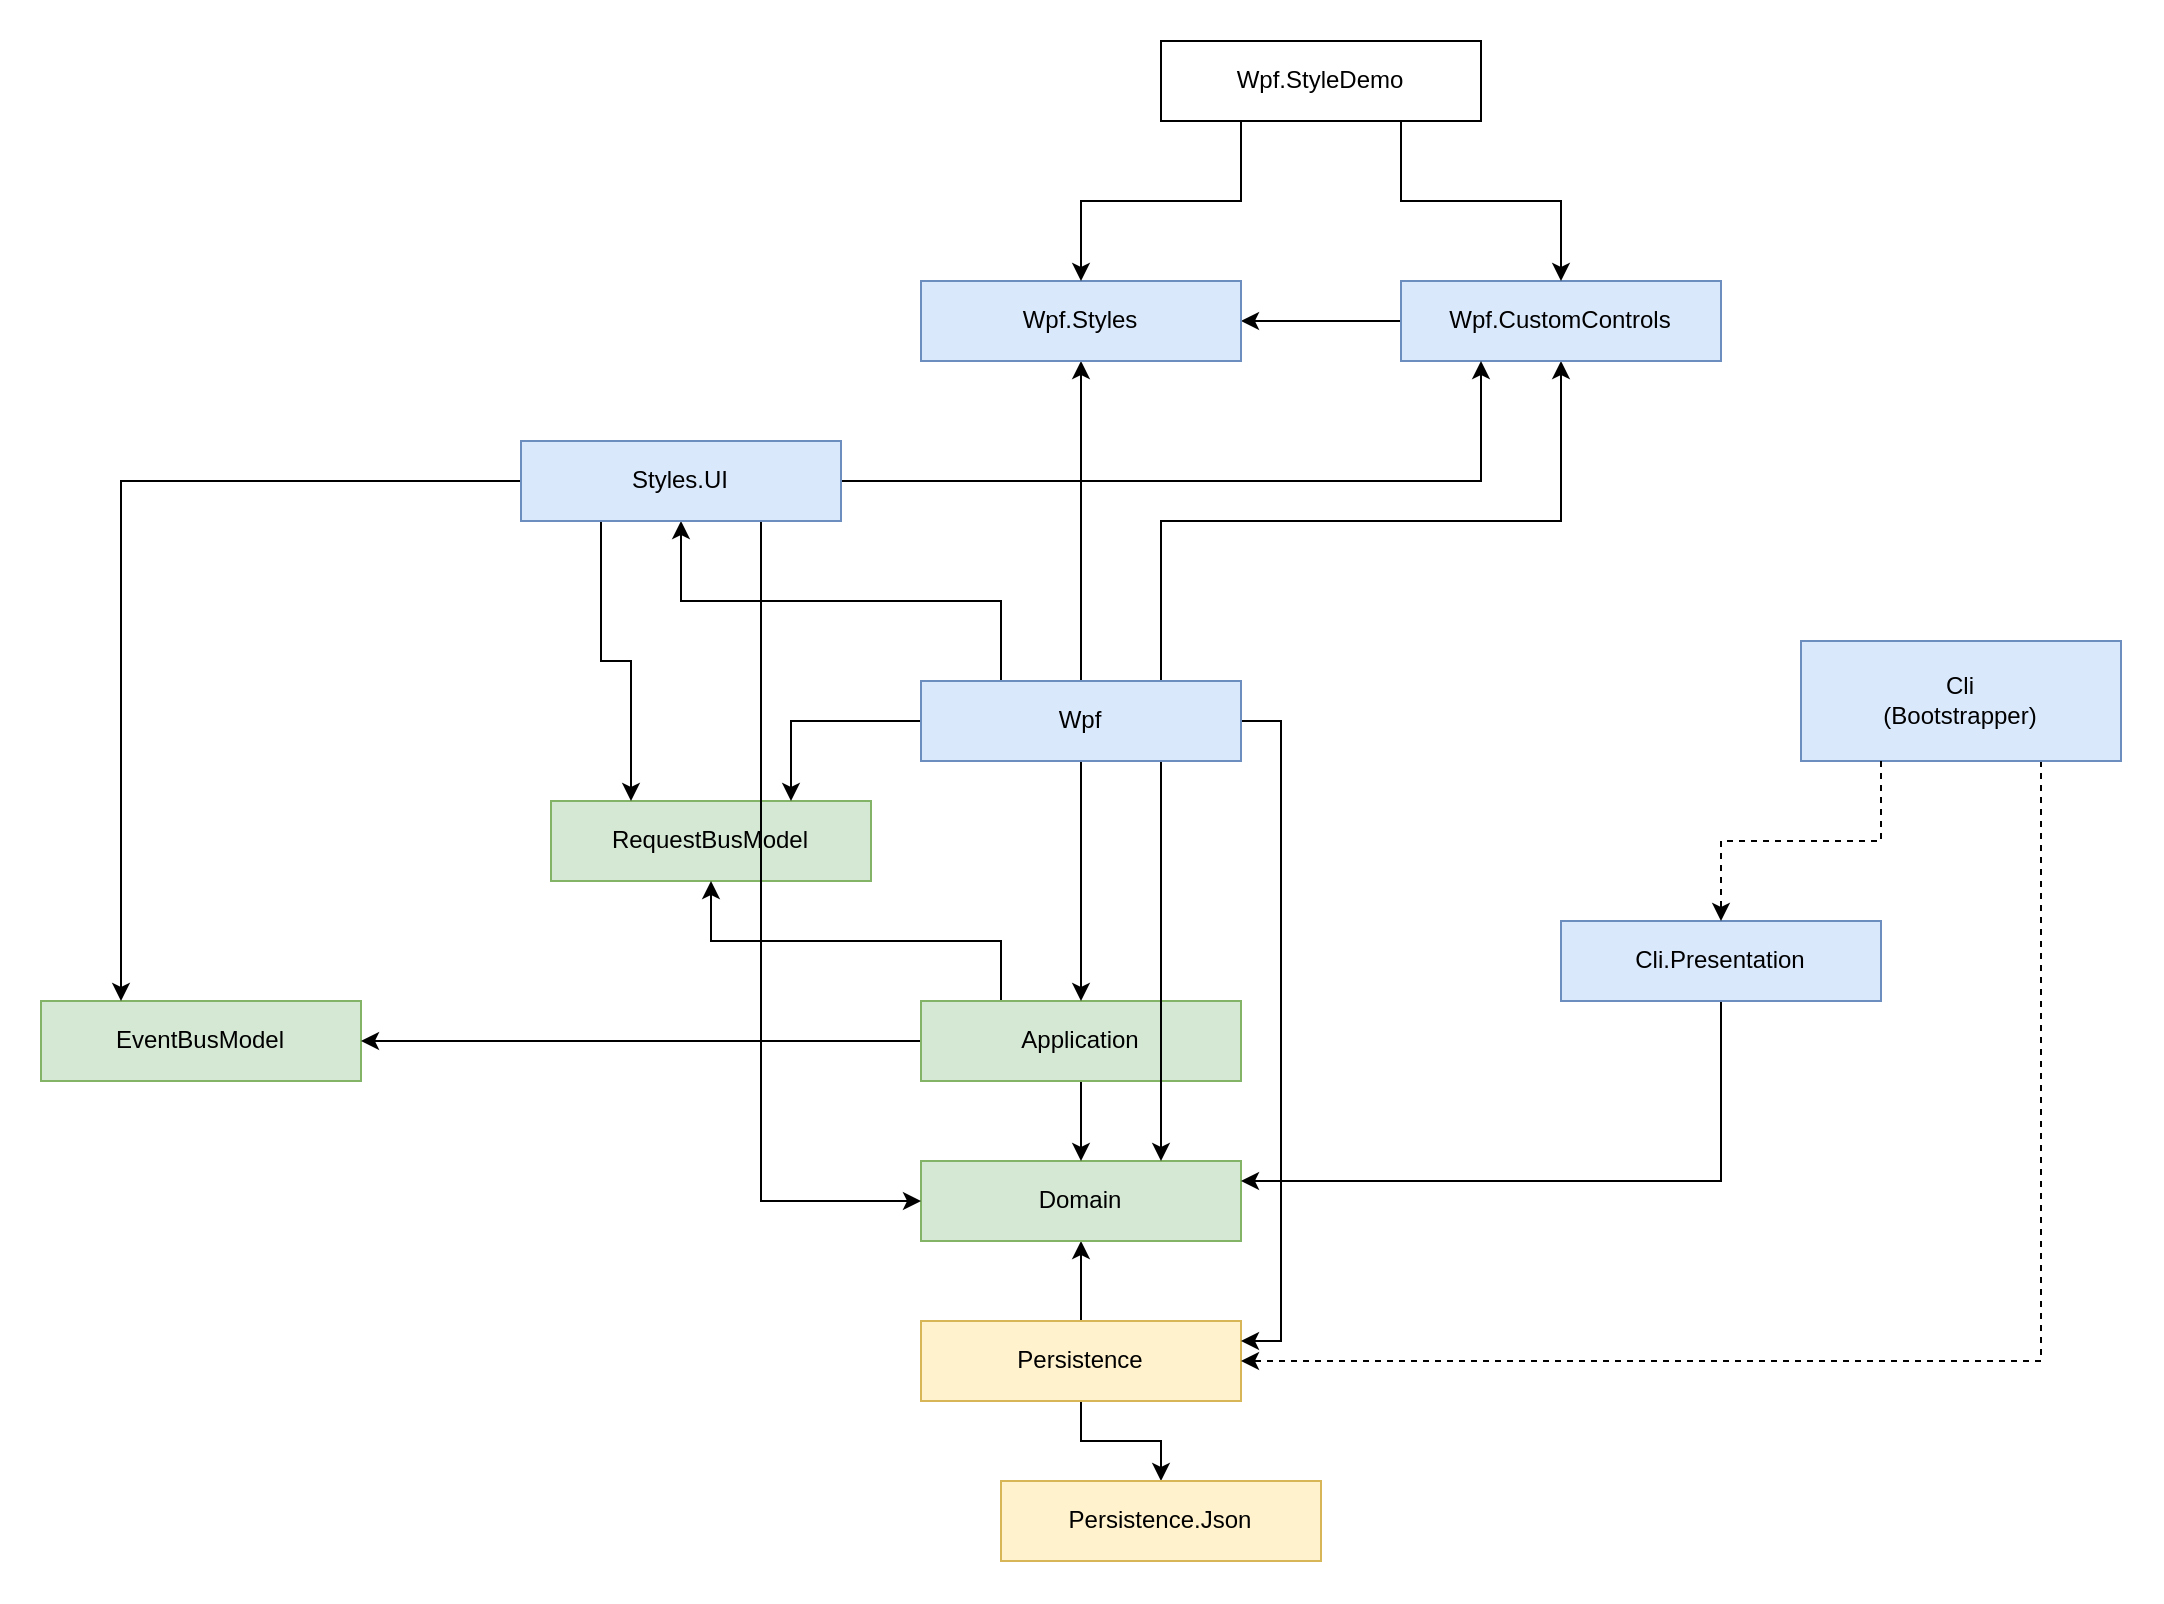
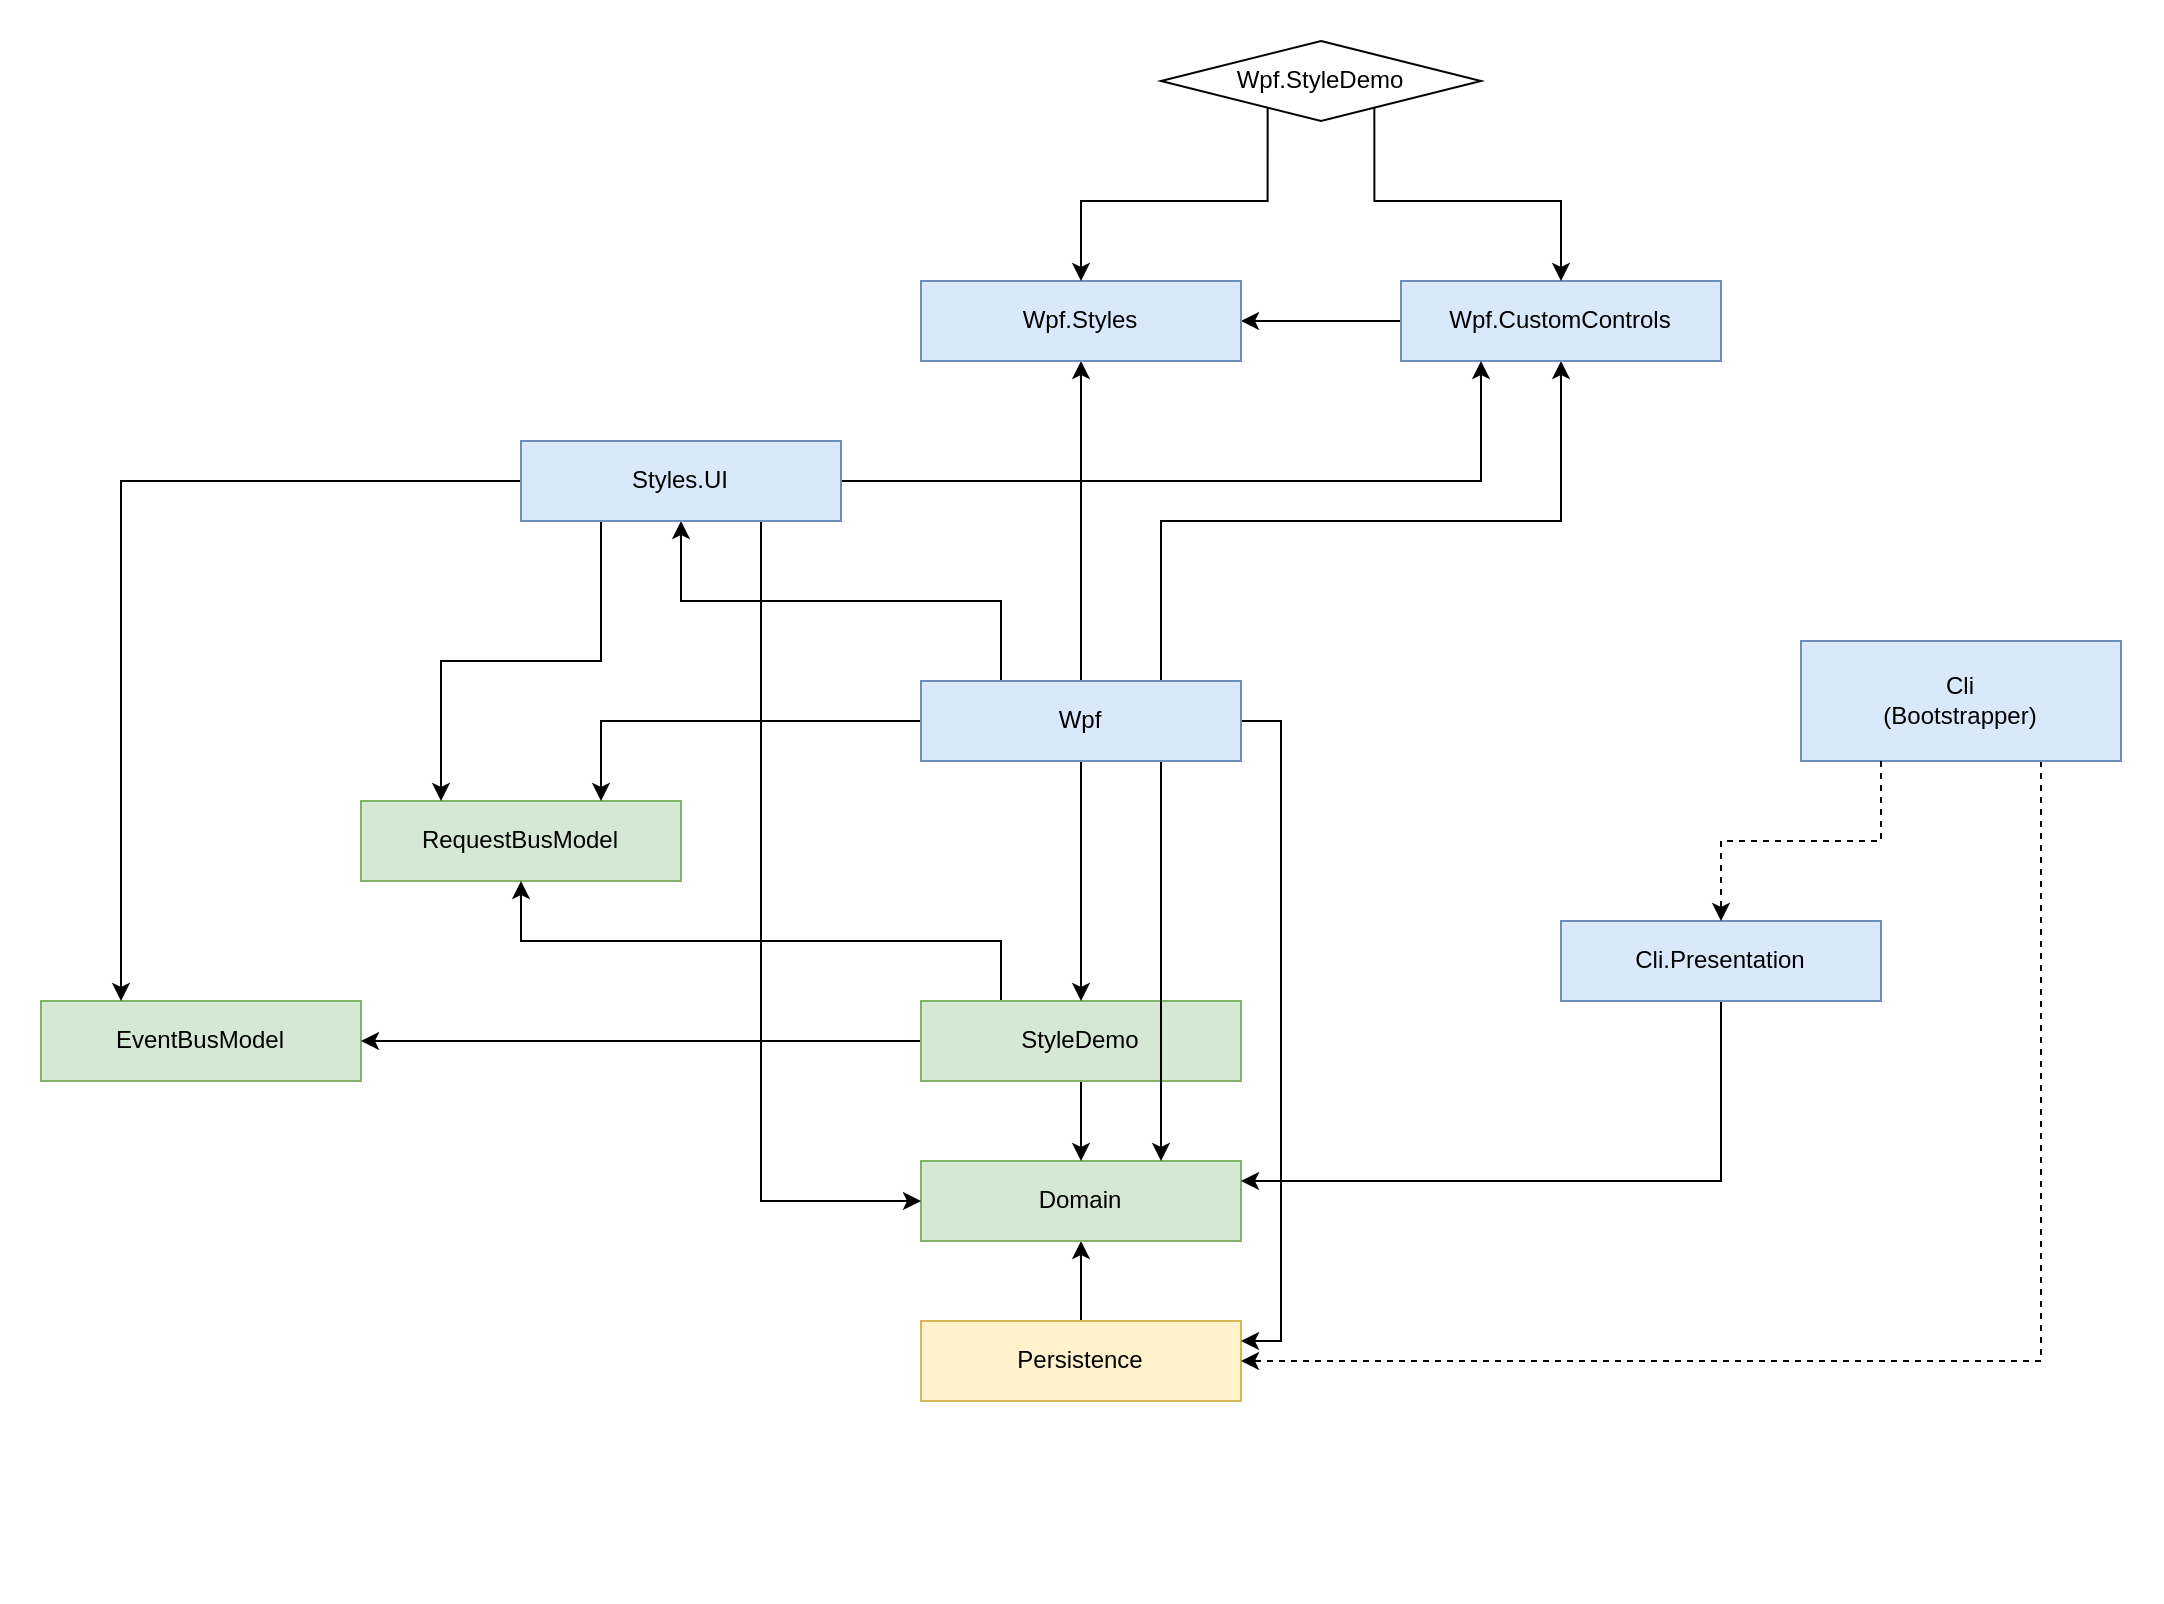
(1321, 81) -> (1321, 81)
(711, 841) -> (521, 841)
(1081, 1041) -> (1081, 1041)
(1114, 1441) -> none
(1161, 1521) -> none
